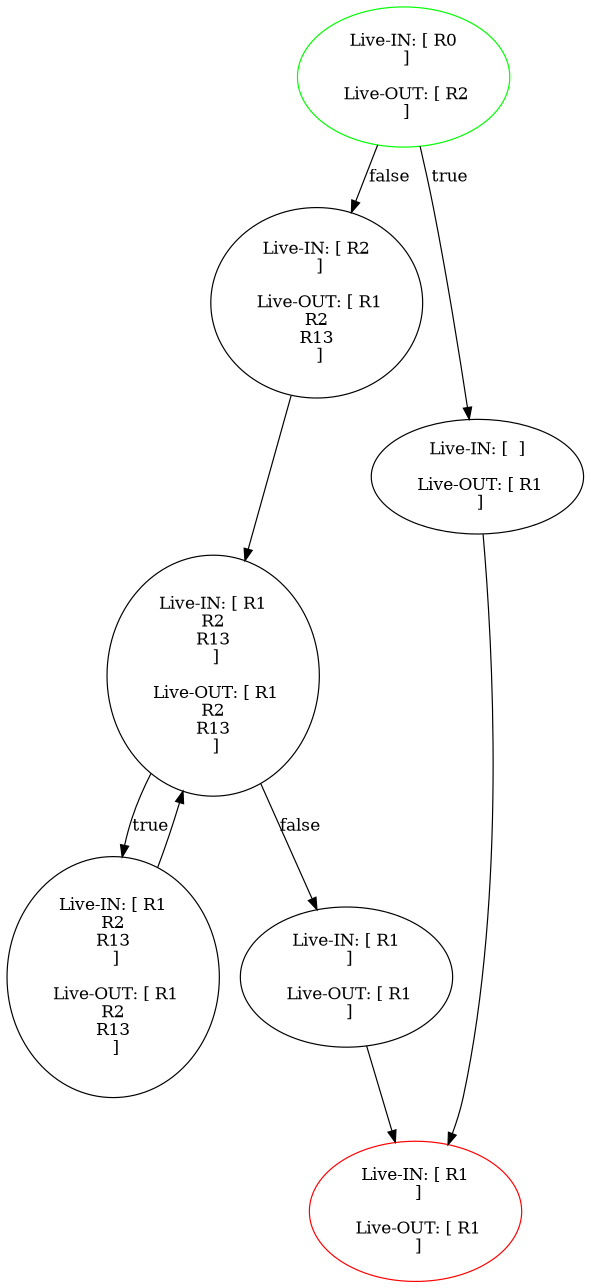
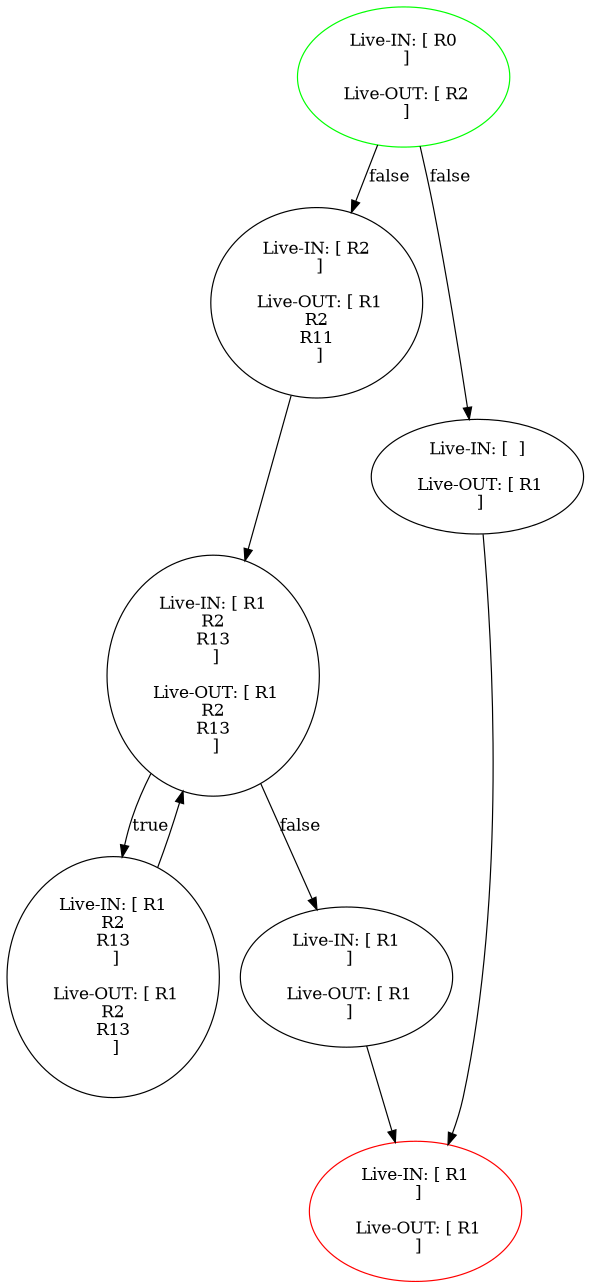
(450, 177) -> (450, 177)
(317, 303) -> (317, 303)
